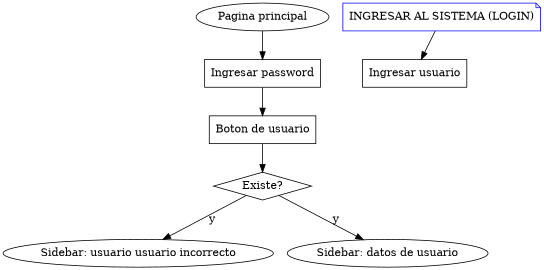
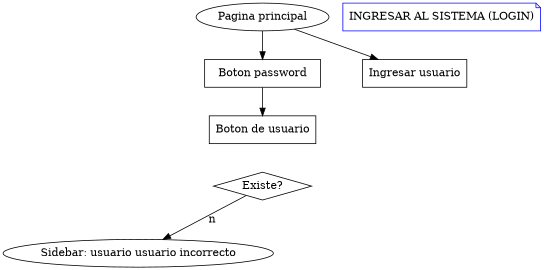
(430, 42) -> (333, 43)
(263, 73) -> (263, 73)
(263, 154) -> none
(212, 220) -> (212, 220)
(388, 253) -> none
